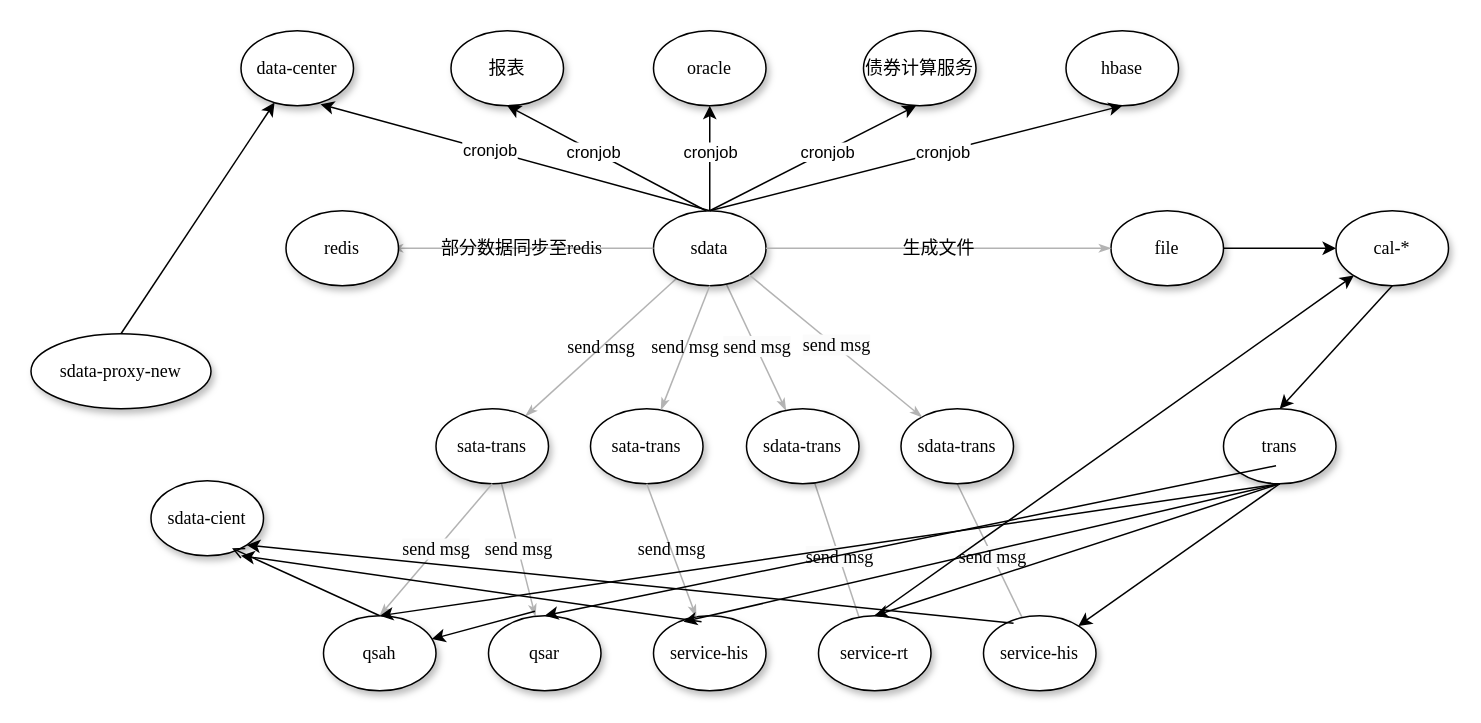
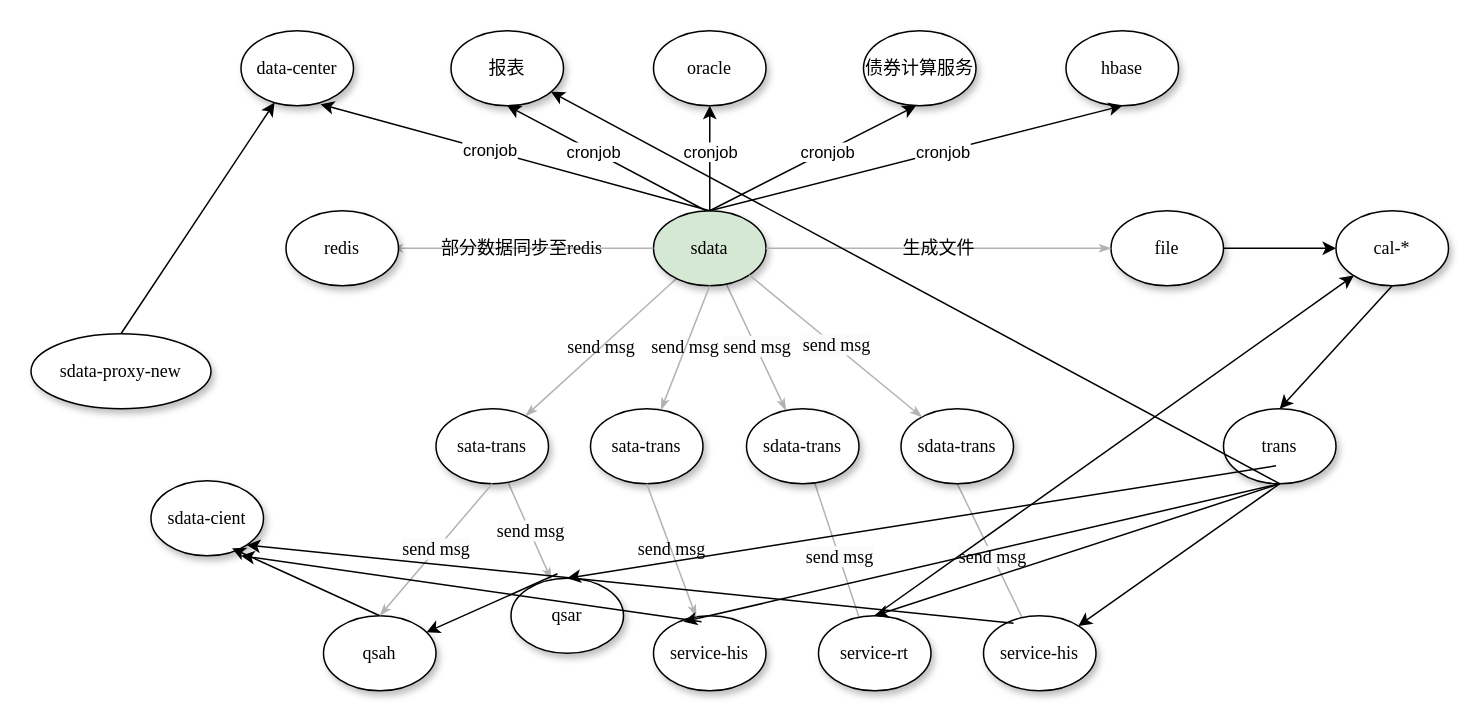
(710, 248) -> (710, 248)
(239, 552) -> (242, 553)
(767, 559) -> (1048, 359)
(545, 653) -> (567, 616)
